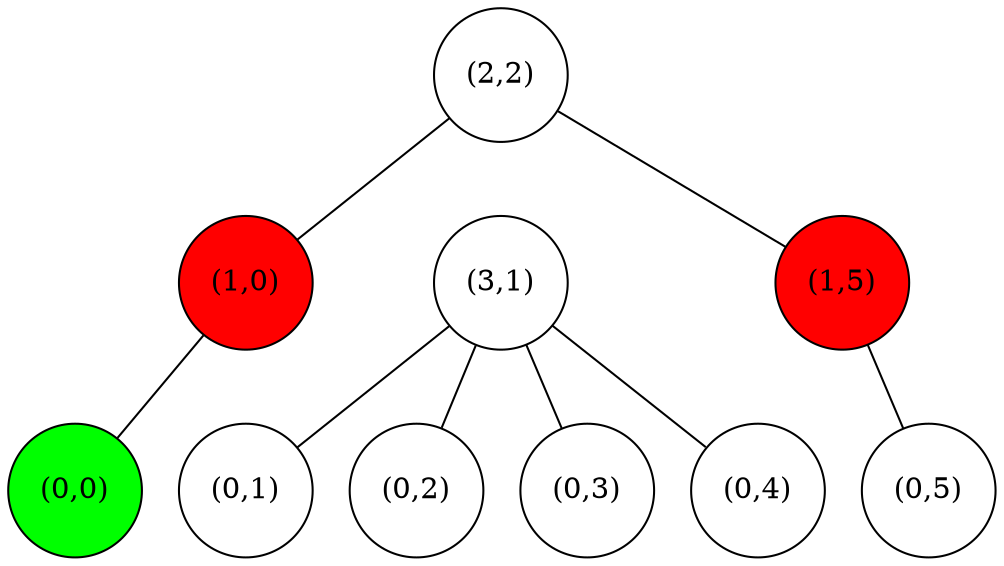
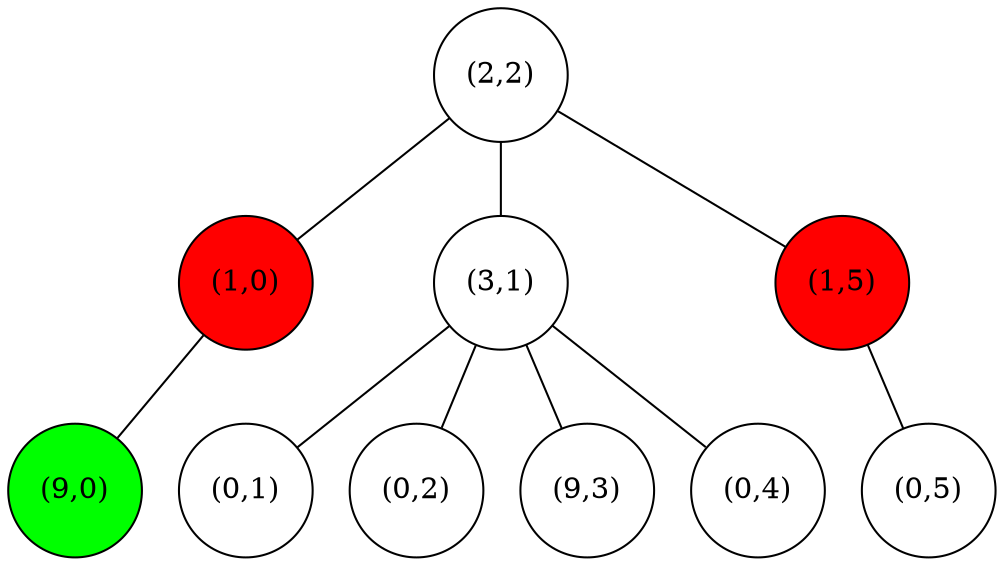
none -> (501, 179)
(75, 491) -> (75, 491)
(587, 491) -> (587, 491)
